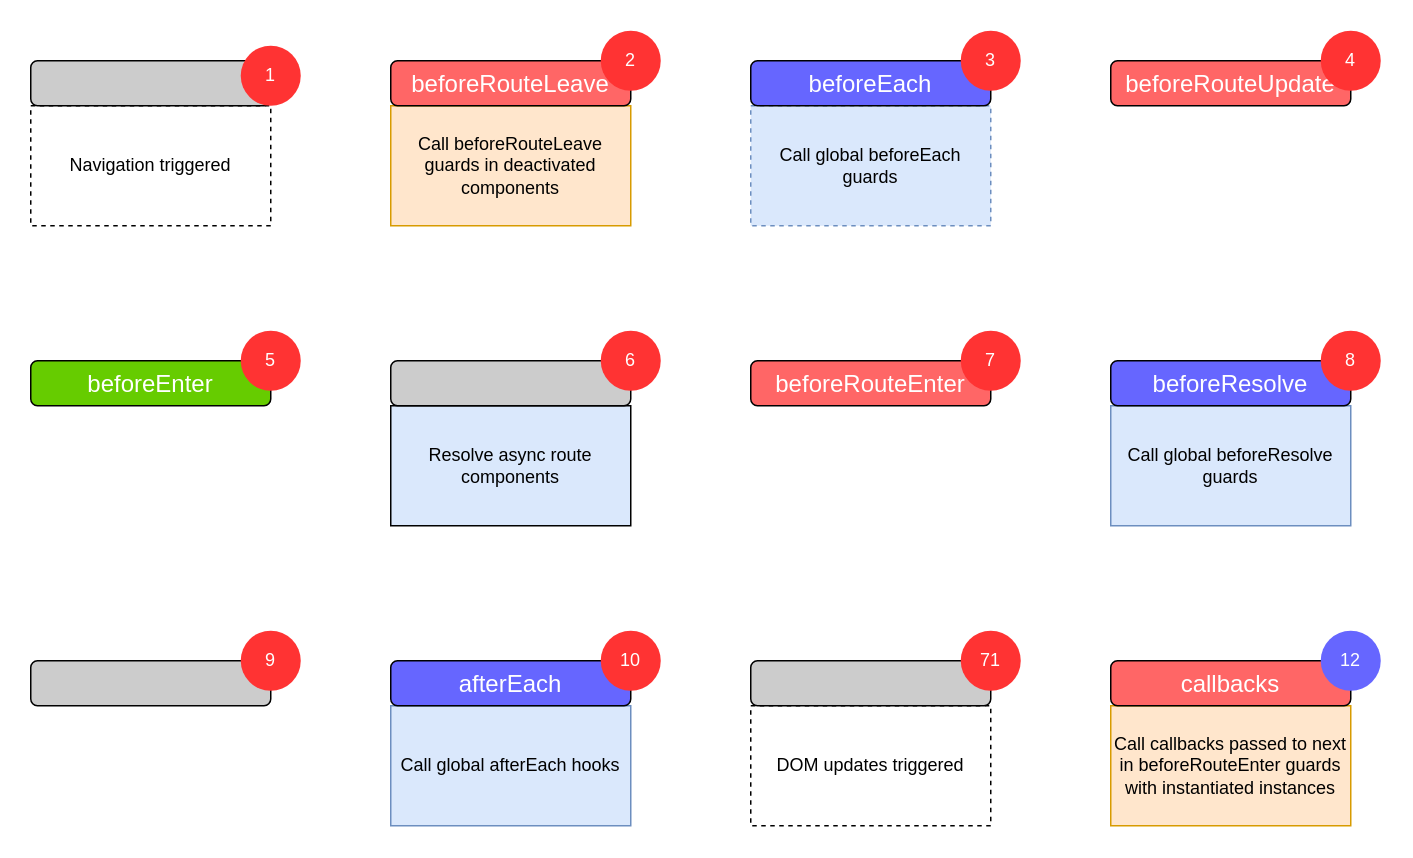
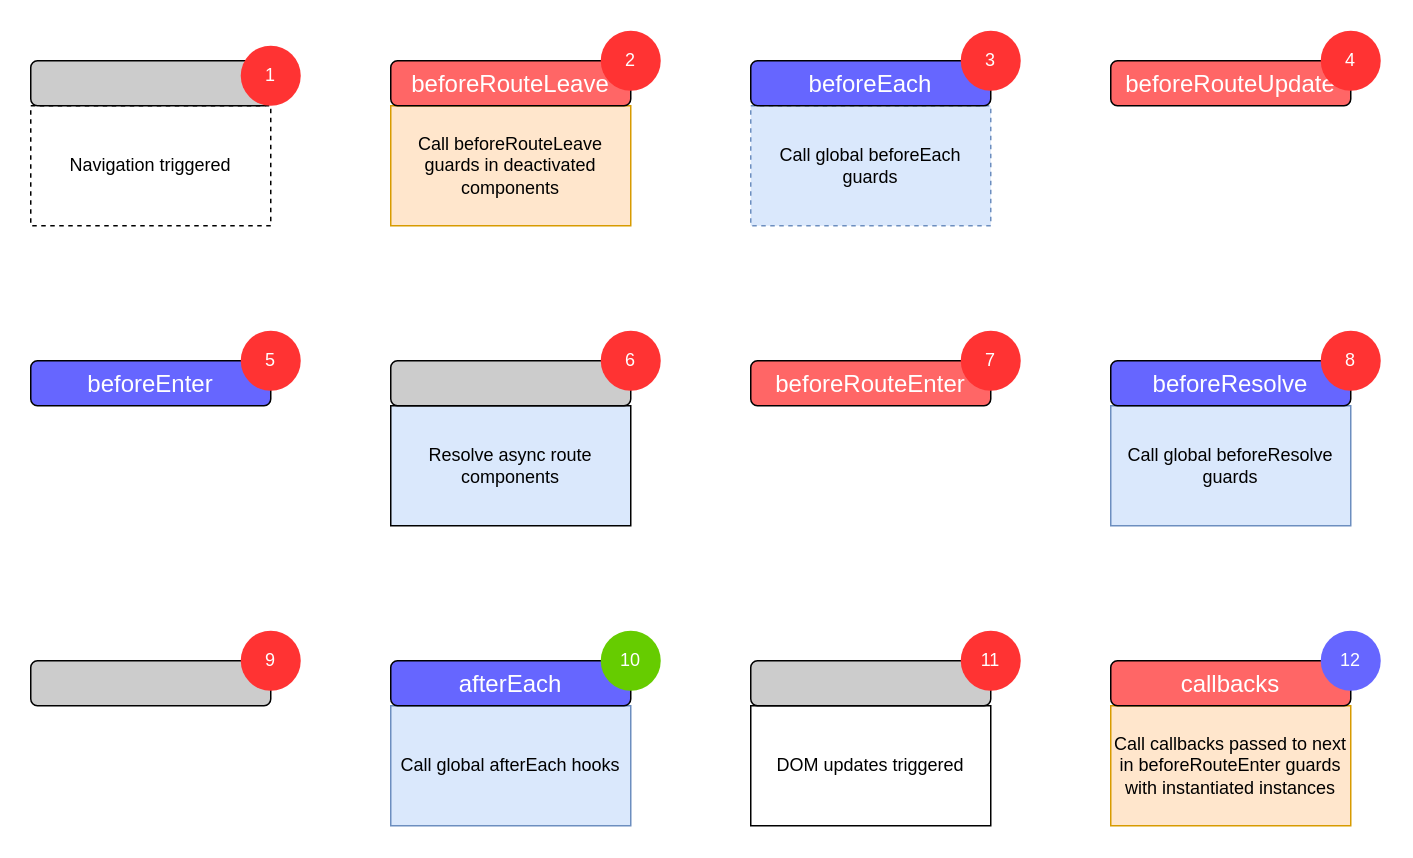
(151, 383) -> (151, 383)
(631, 661) -> (631, 661)
(991, 661) -> (991, 661)
(871, 766) -> (871, 766)
